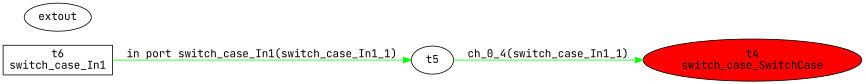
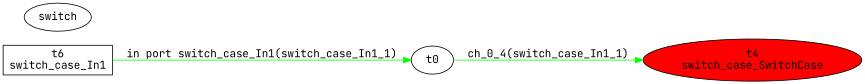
(58, 17) -> (58, 17)
(432, 60) -> (432, 60)
